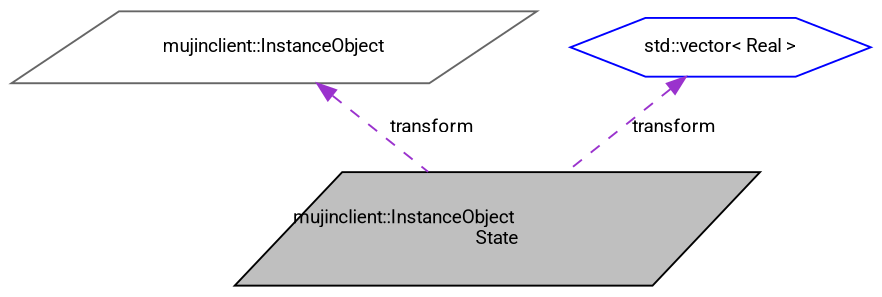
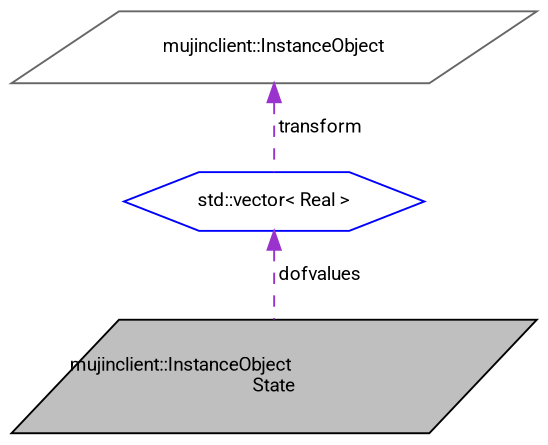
(672, 128) -> (318, 275)
(380, 134) -> (274, 138)
